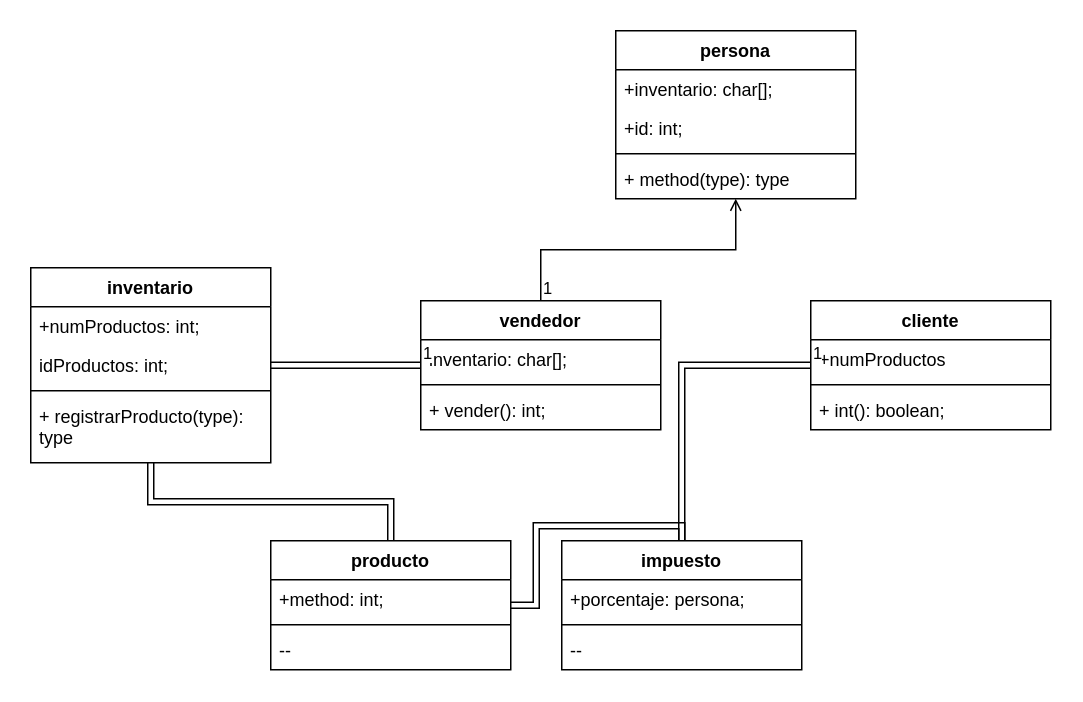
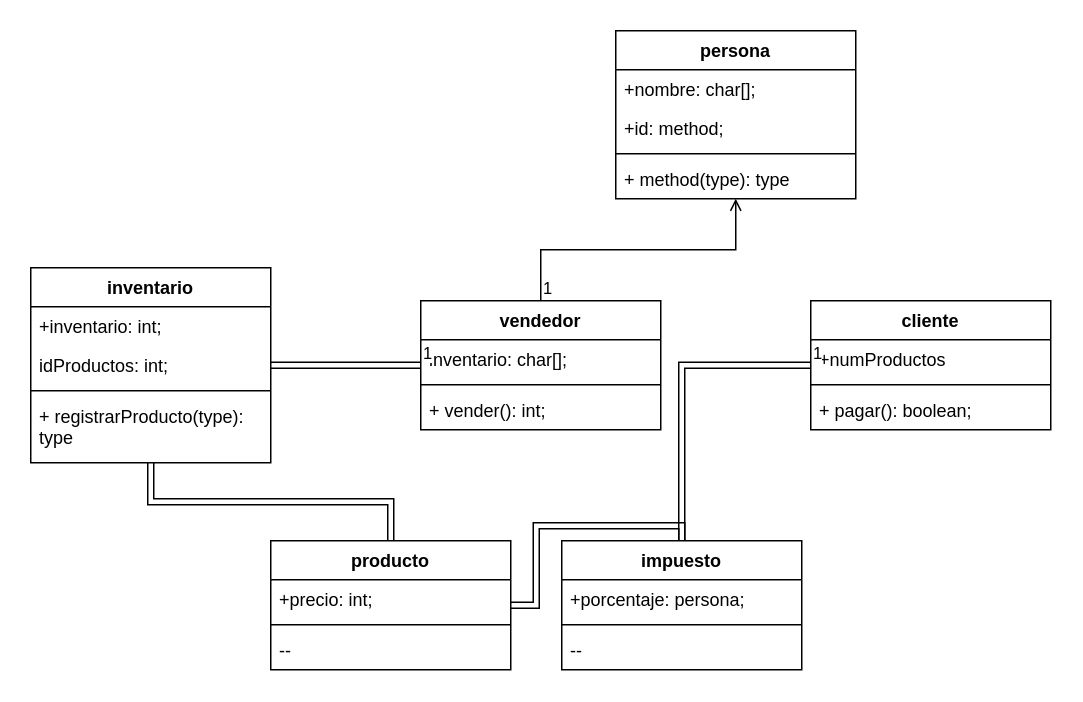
(714, 91) -> (698, 91)
(658, 130) -> (676, 130)
(126, 328) -> (111, 328)
(891, 412) -> (904, 412)
(336, 601) -> (334, 601)
